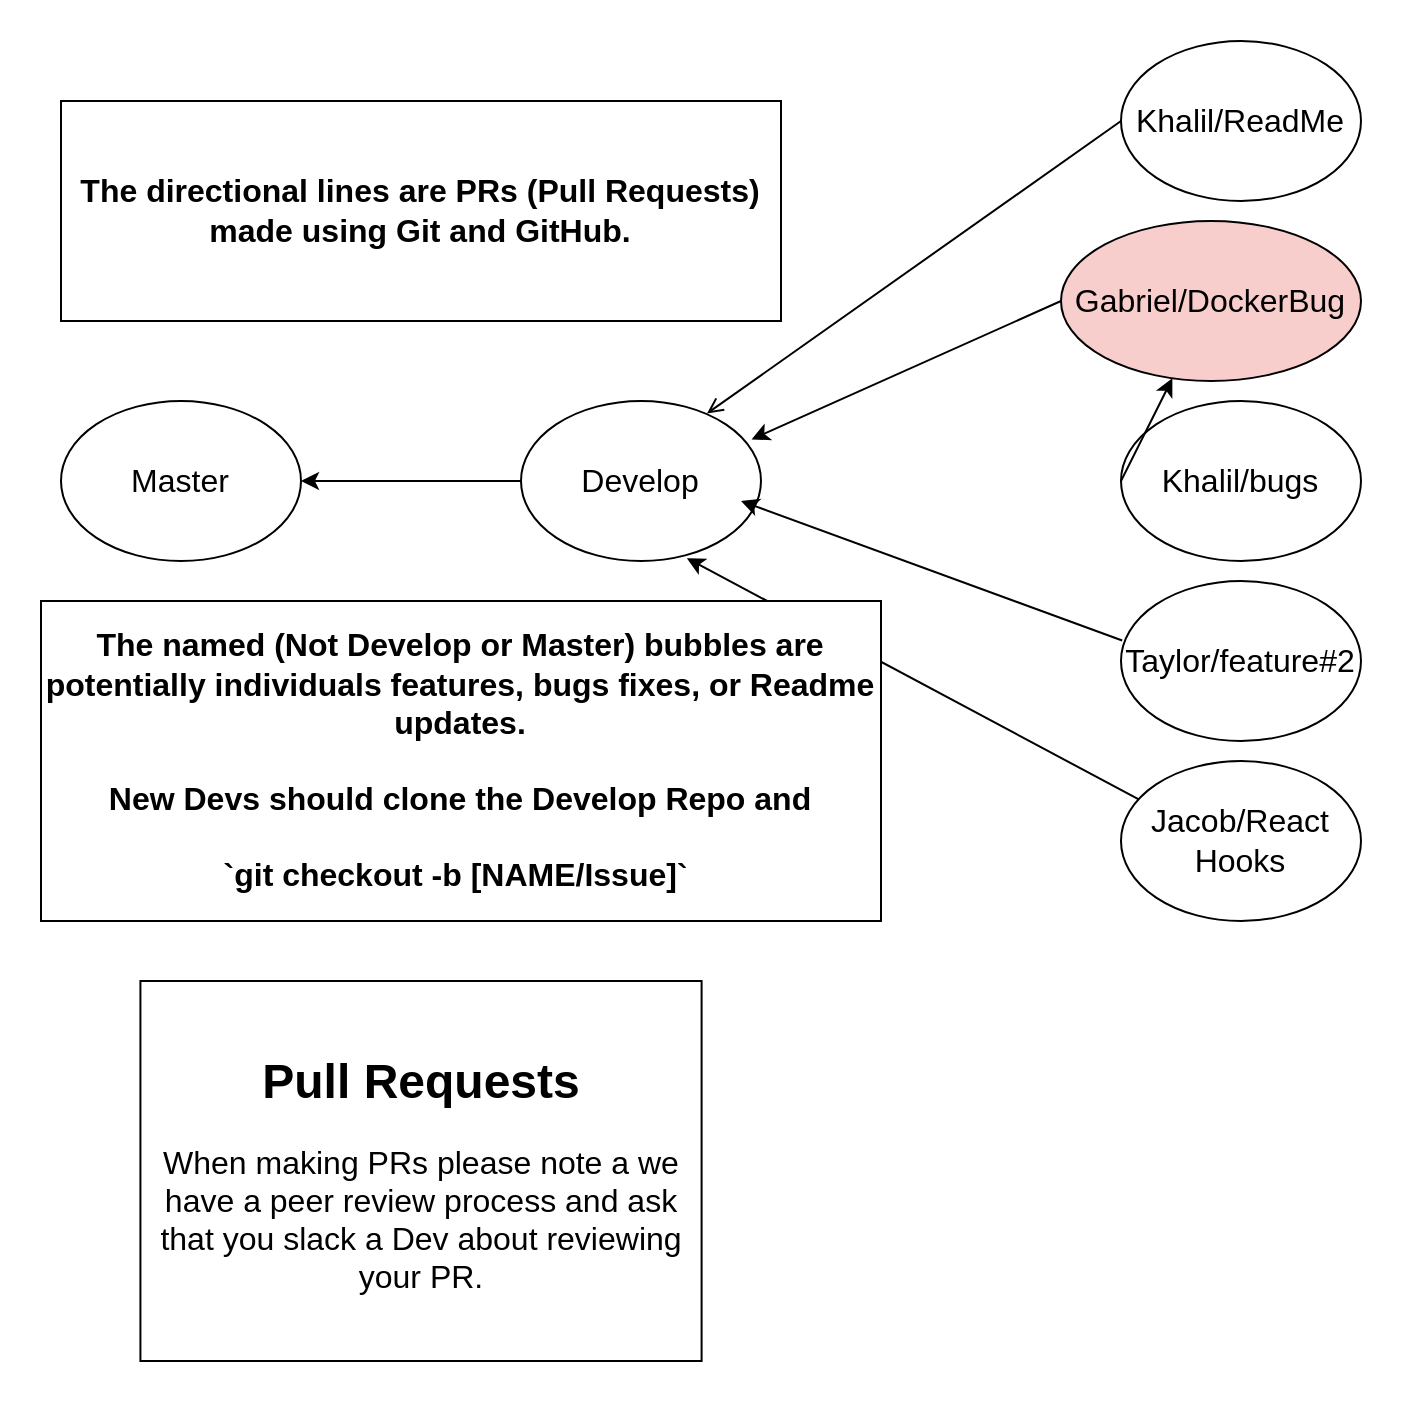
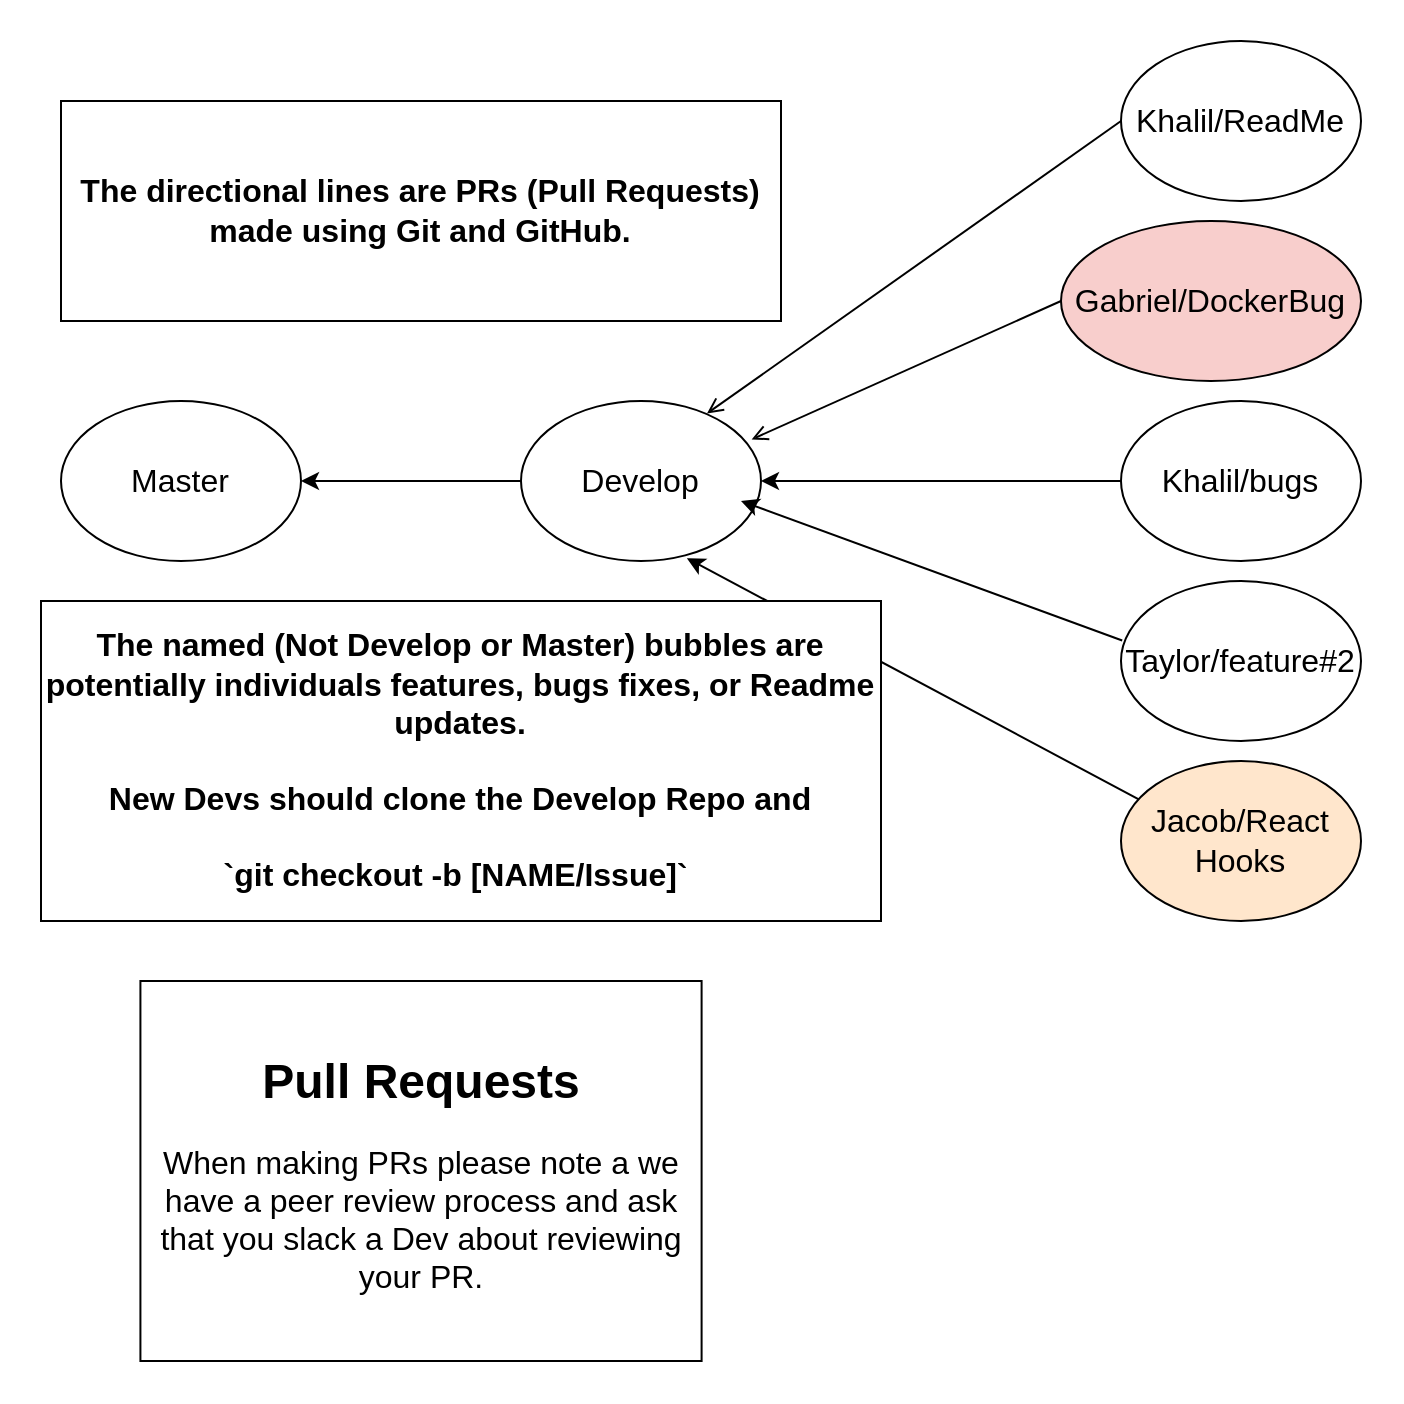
(765, 433) -> (762, 435)
(1144, 435) -> (948, 481)
(1241, 841) -> (1241, 841)
